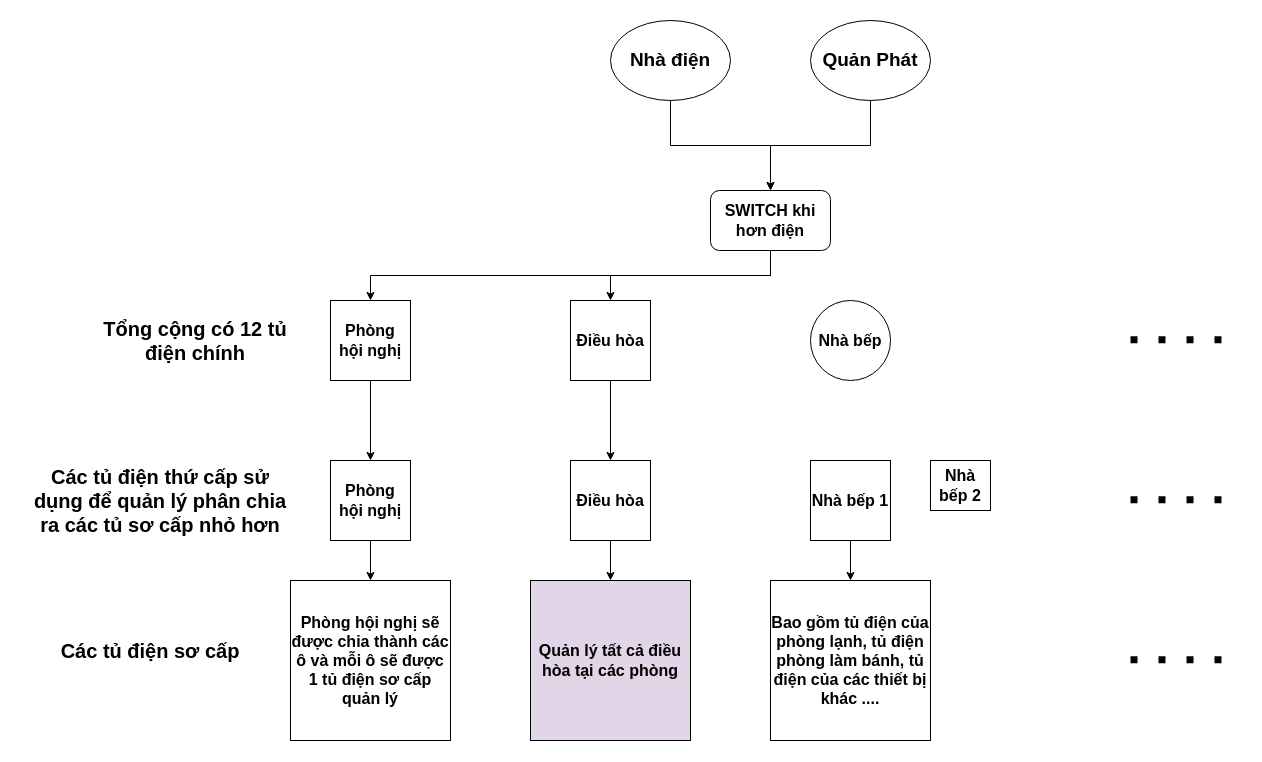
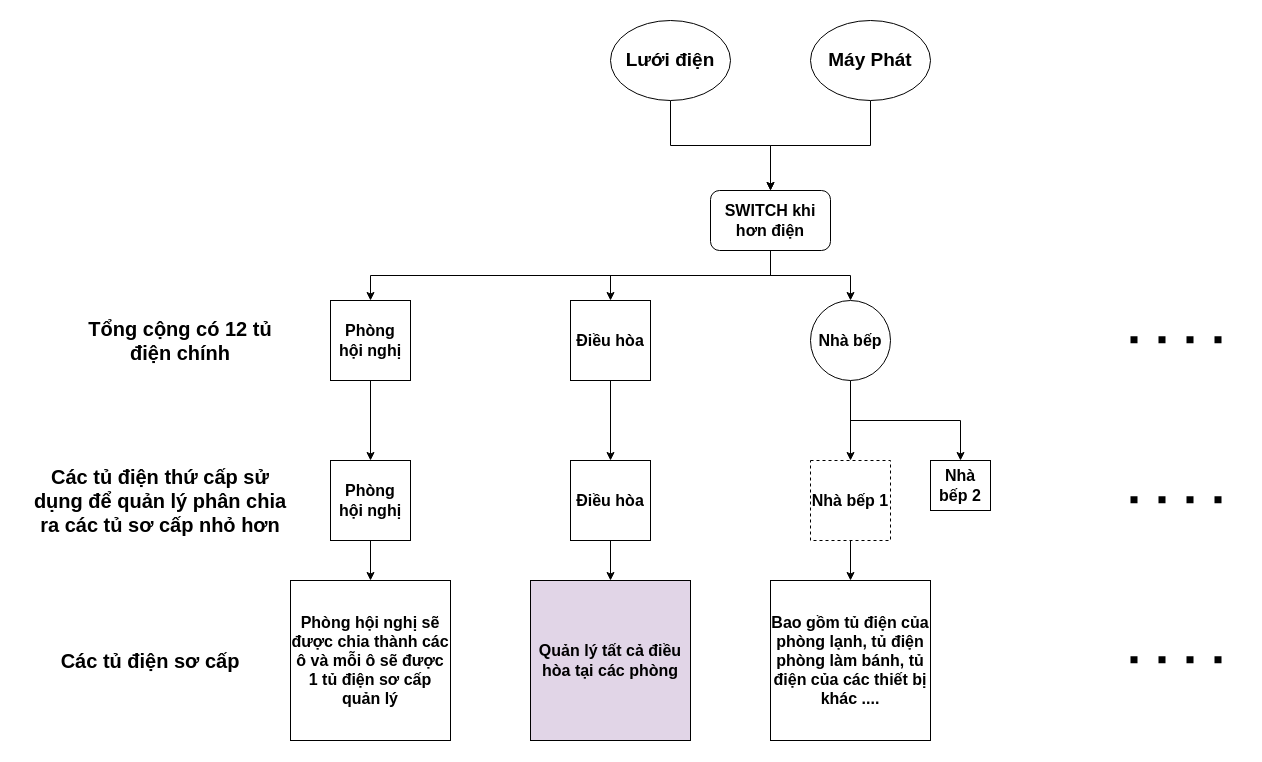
(671, 61) -> (671, 61)
(871, 61) -> (871, 61)
none -> (820, 276)
(196, 341) -> (181, 341)
none -> (923, 421)
none -> (851, 438)
(851, 501) -> (851, 501)
(151, 651) -> (151, 661)
